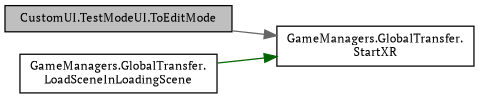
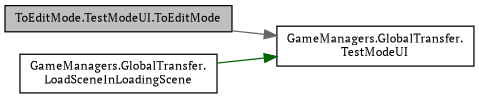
(118, 19) -> (118, 19)
(375, 46) -> (375, 46)
